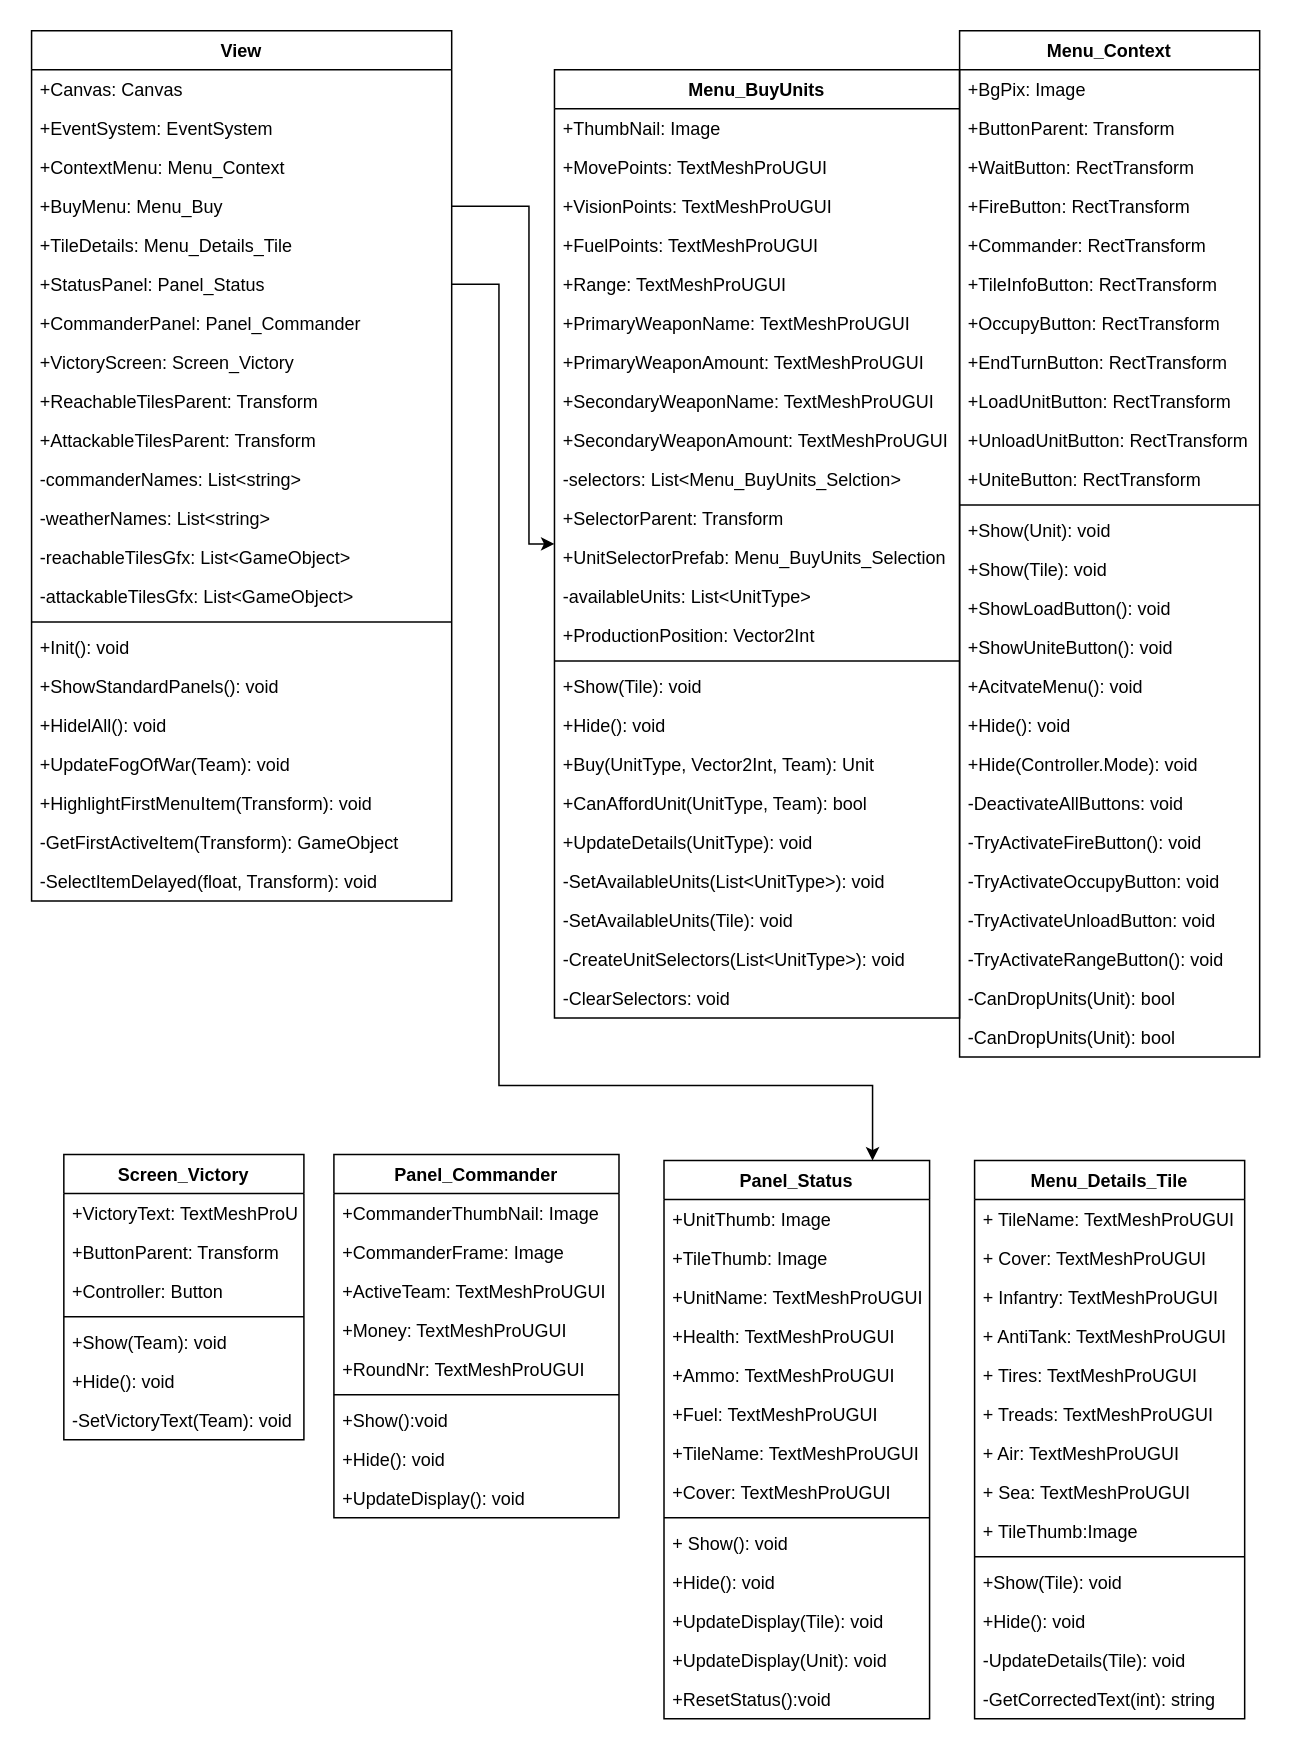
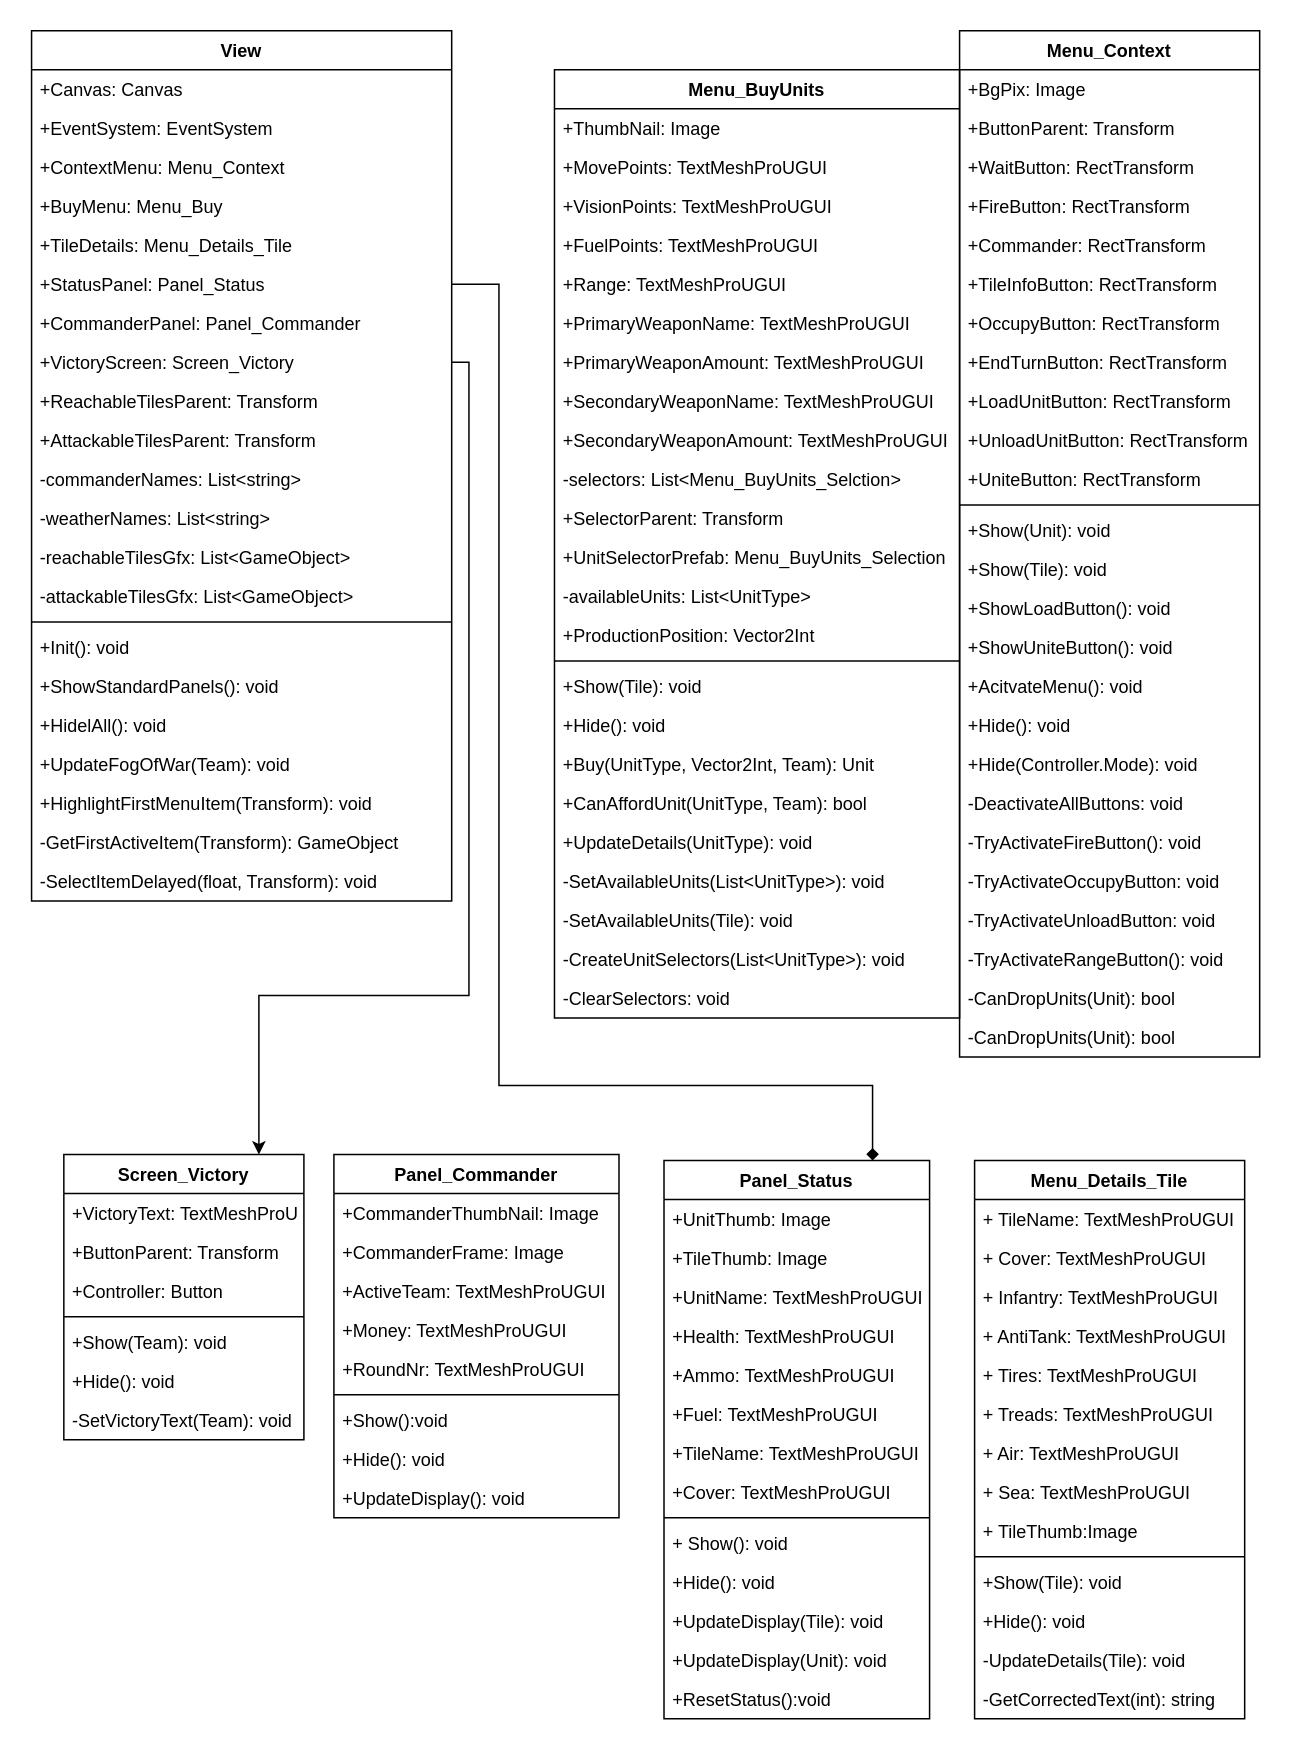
(529, 344) -> none
none -> (469, 850)
(872, 1149) -> (872, 1148)
